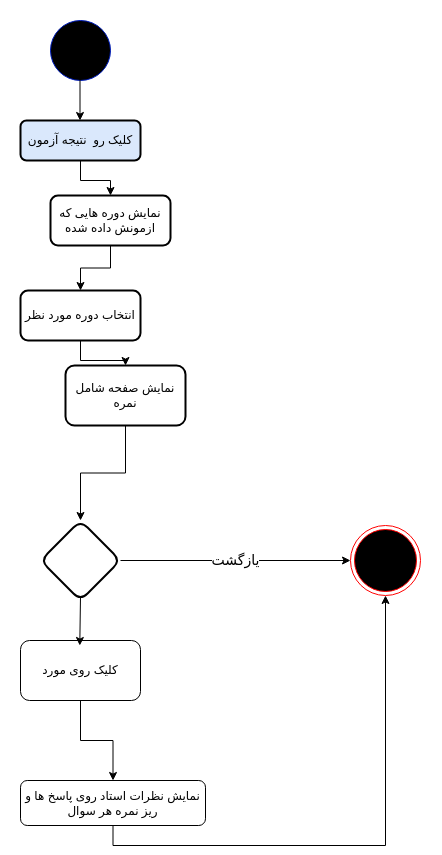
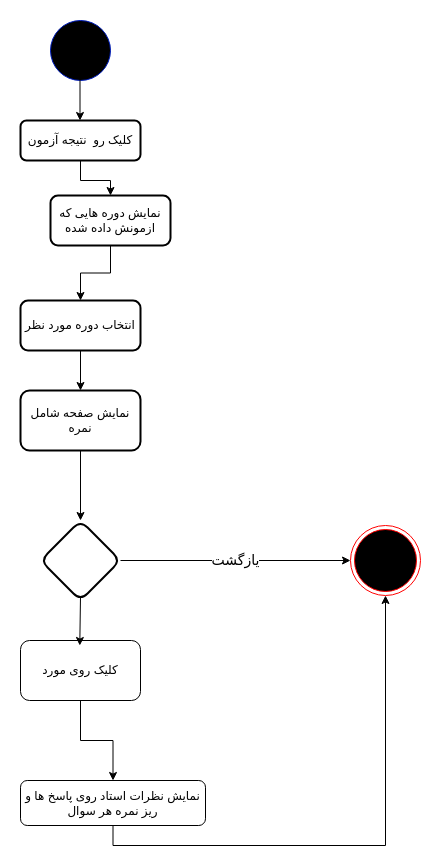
(81, 141) -> (81, 141)
(81, 316) -> (81, 326)
(126, 396) -> (81, 421)
